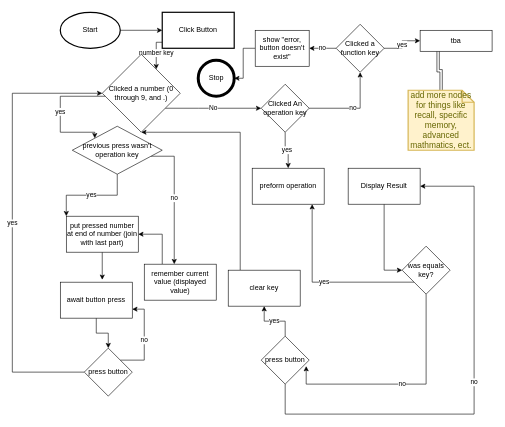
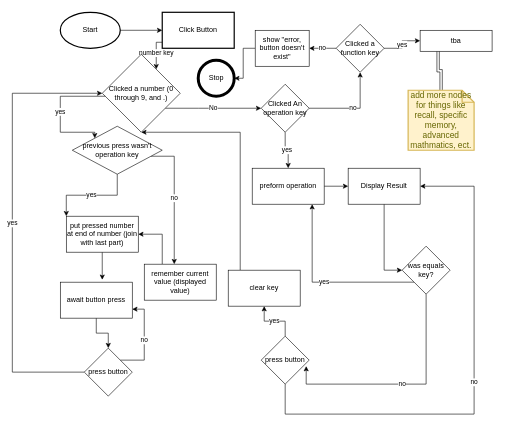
none -> (342, 186)
